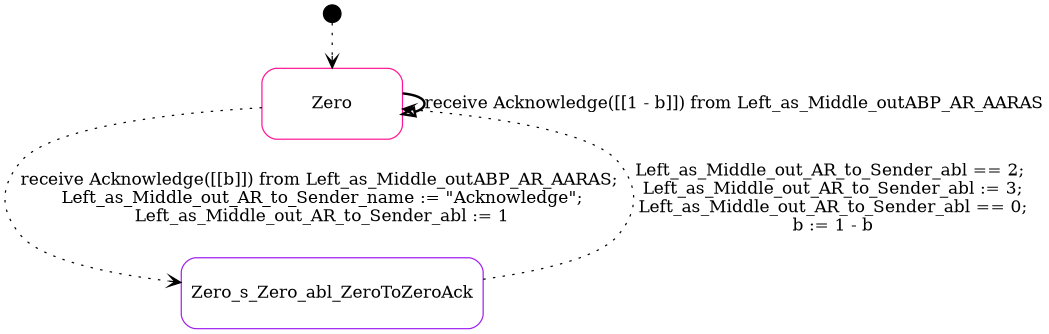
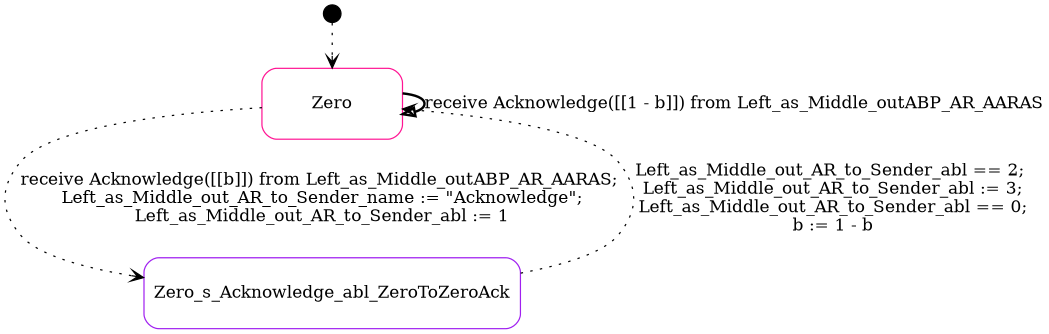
(332, 293) -> (332, 293)
